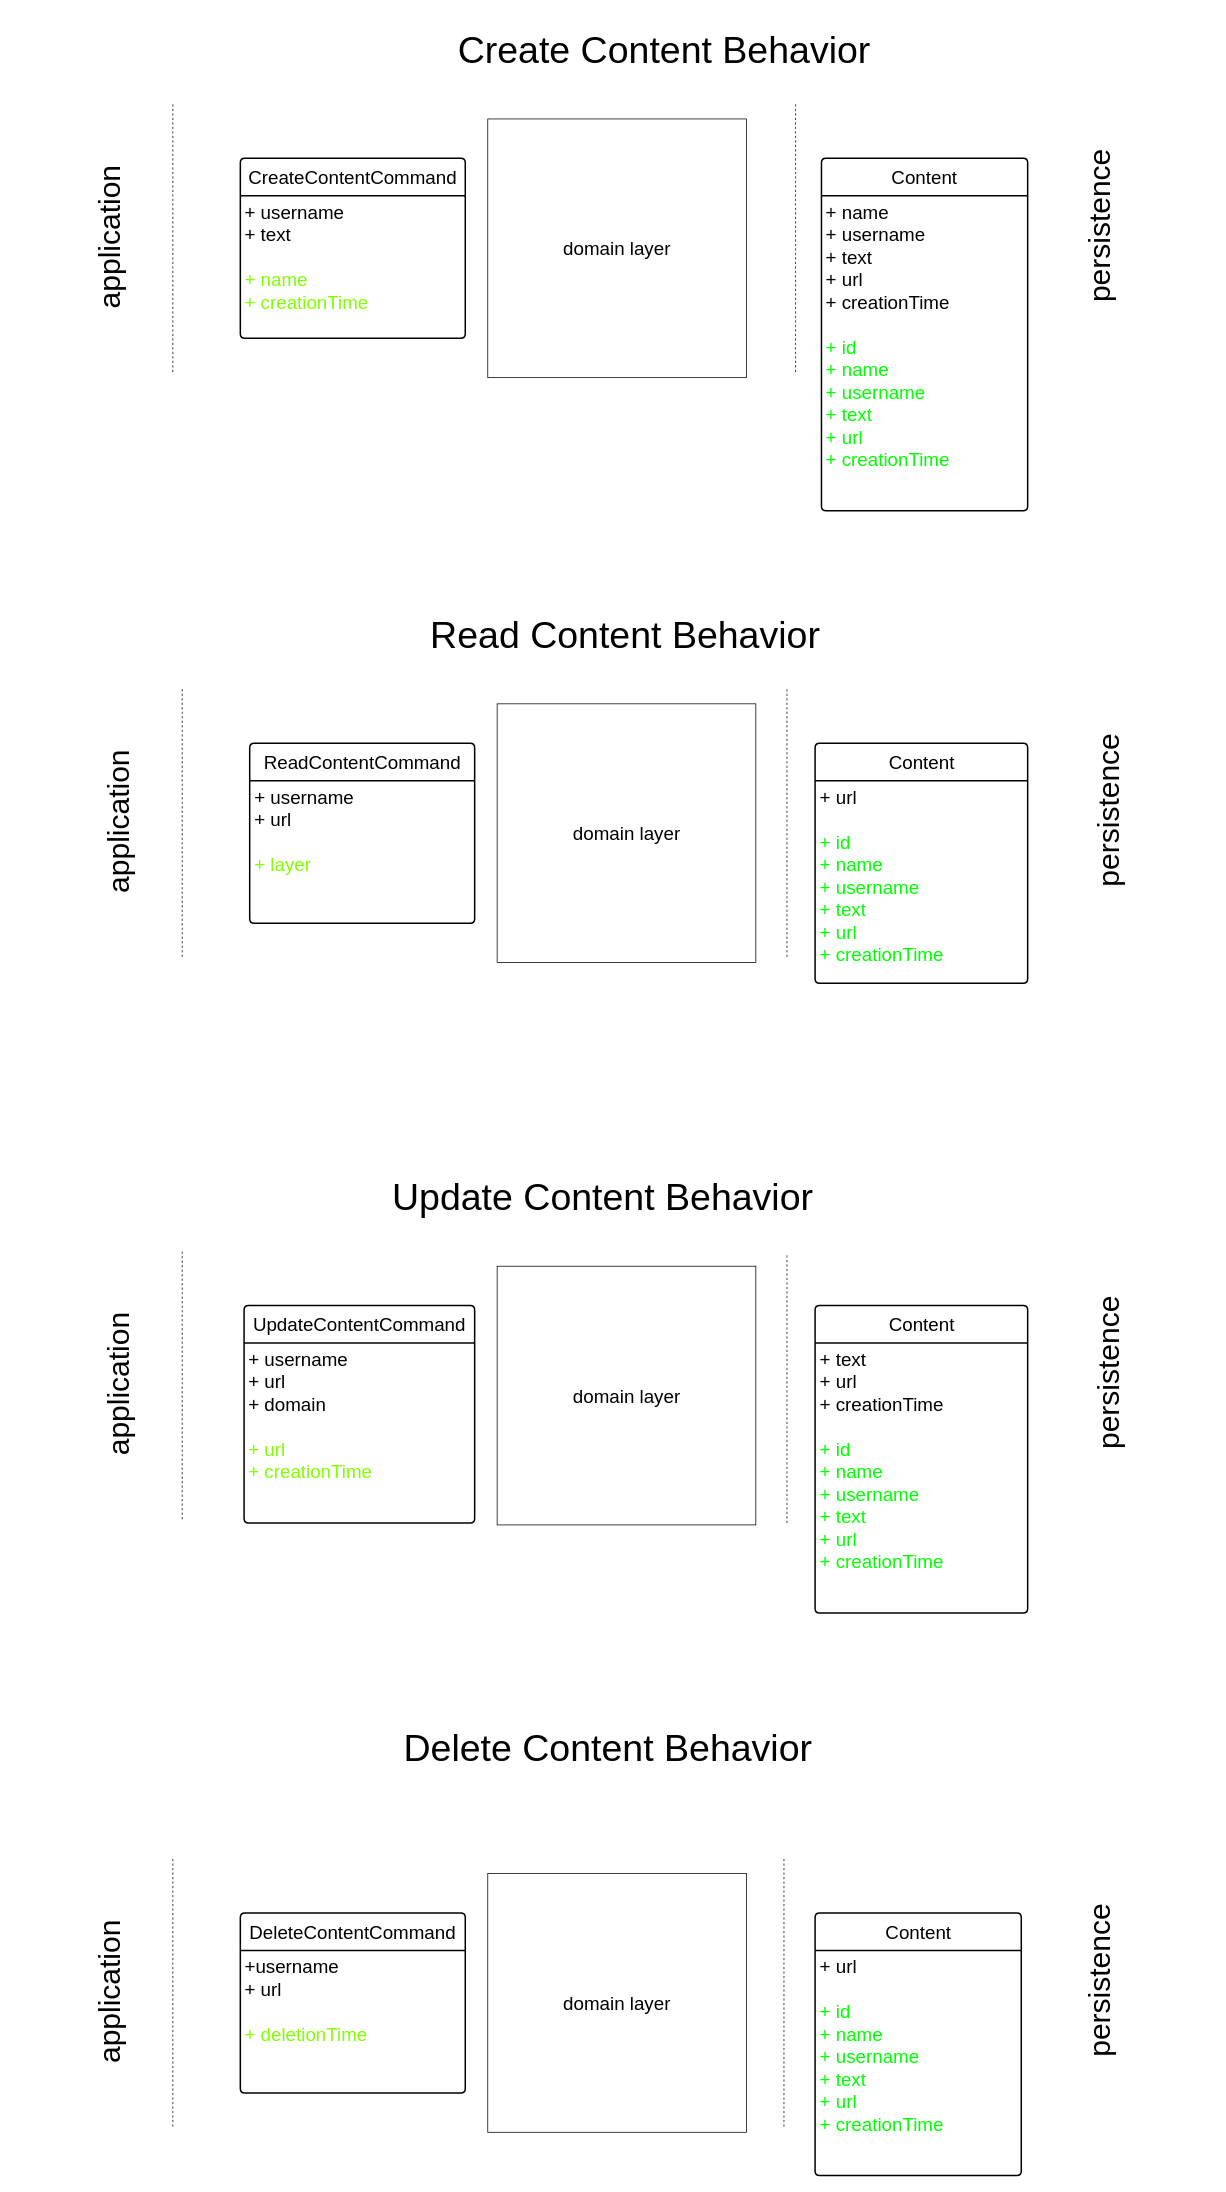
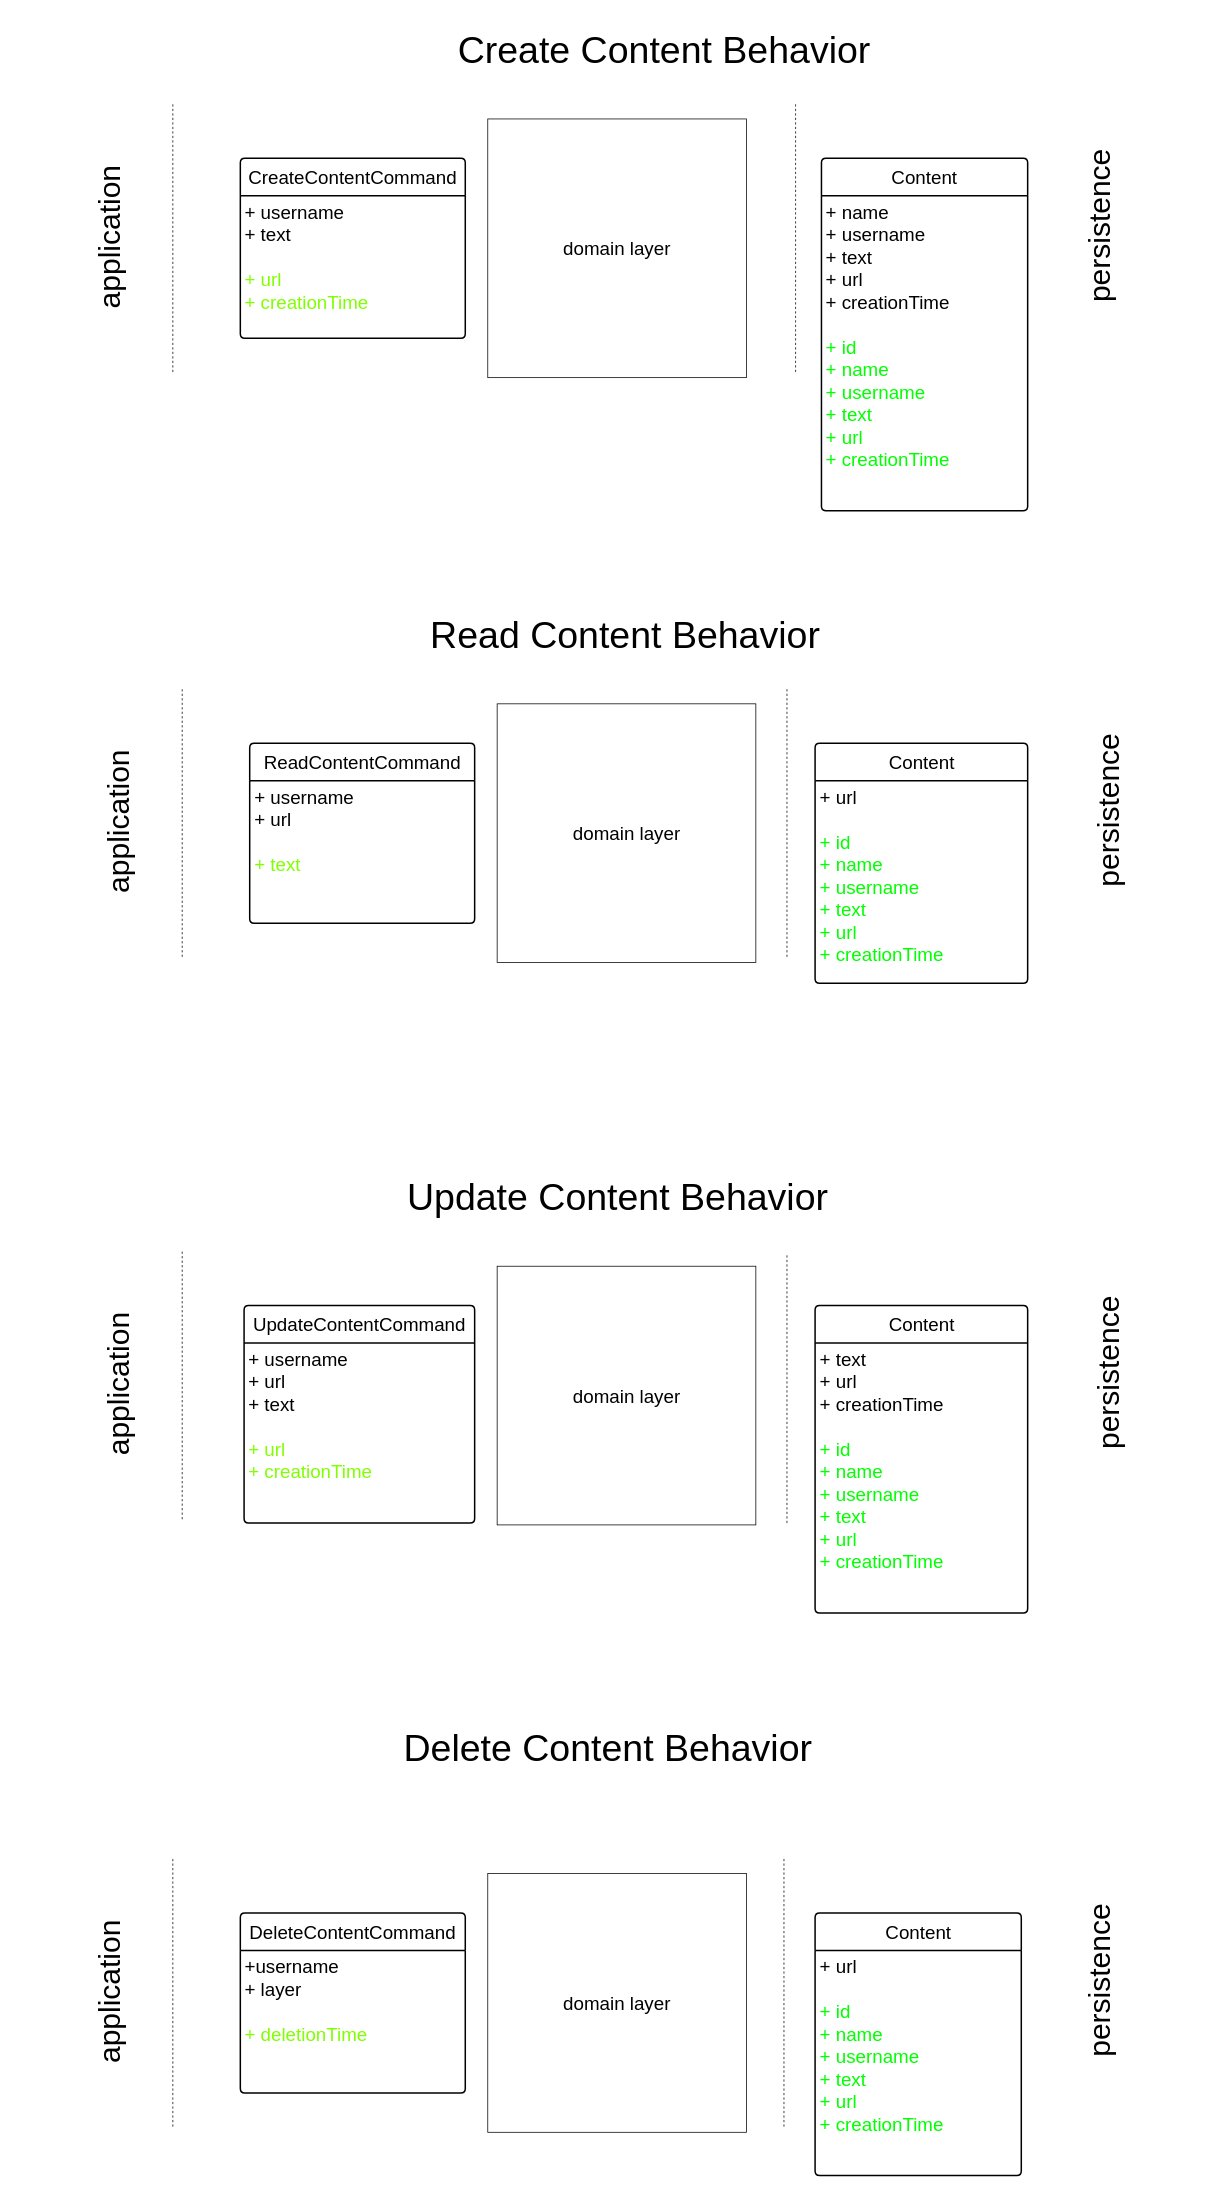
(311, 246) -> (311, 246)
(305, 819) -> (305, 819)
(602, 1197) -> (617, 1197)
(315, 1404) -> (315, 1404)
(309, 1989) -> (309, 1989)
